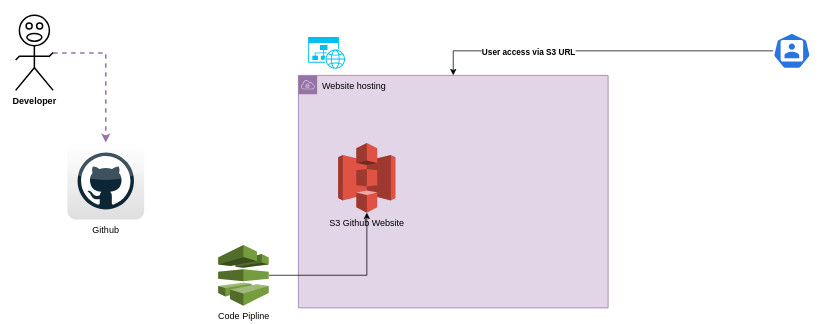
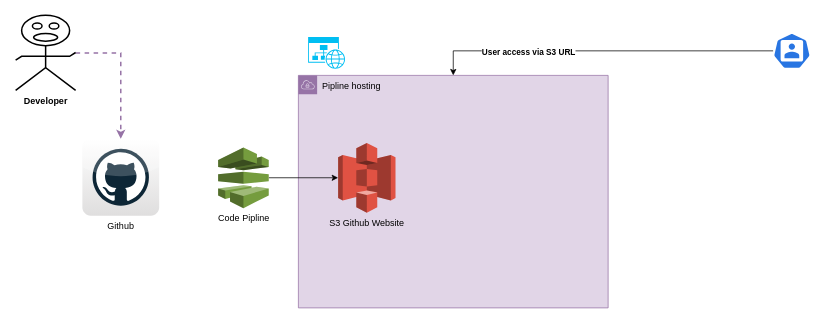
(34, 53) -> (45, 53)
(356, 86) -> (354, 86)
(106, 181) -> (121, 177)
(243, 275) -> (243, 178)
